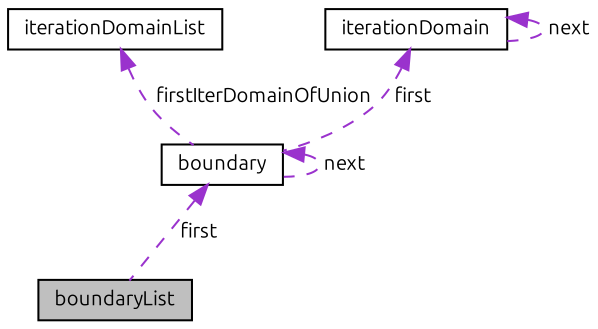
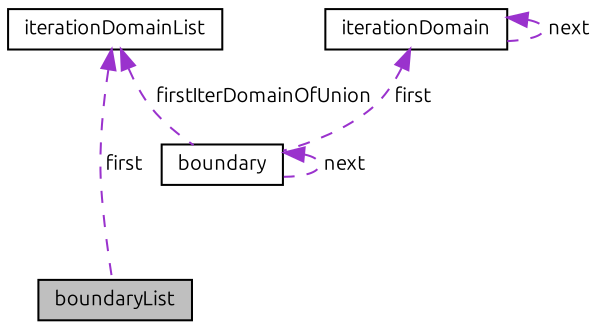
(162, 241) -> (101, 175)
